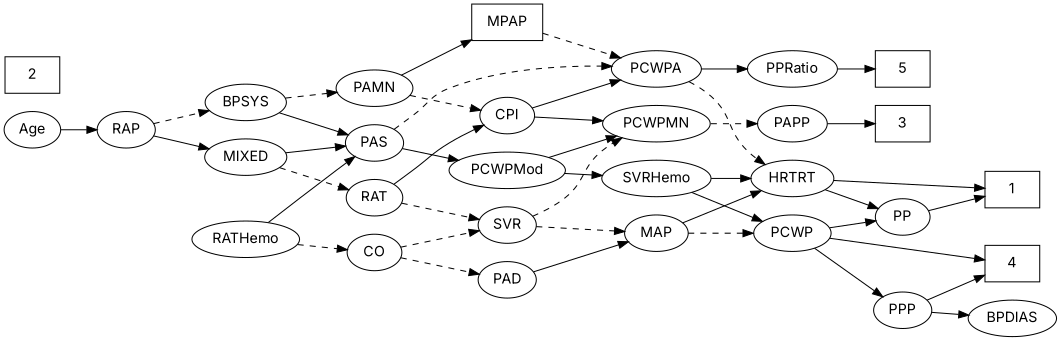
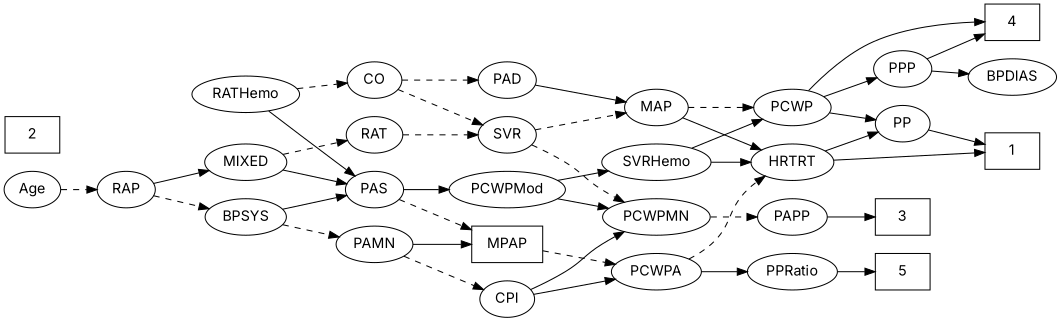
(490, 76) -> (431, 213)
(74, 130) -> (74, 190)
(425, 161) -> none
